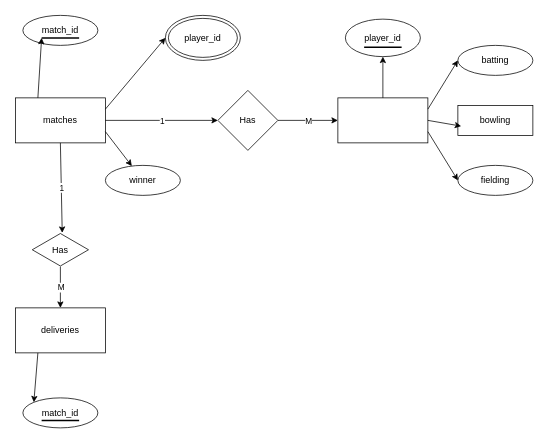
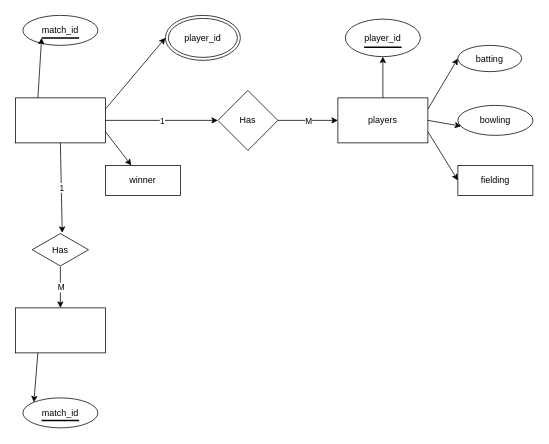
(495, 60) -> (490, 59)
(60, 120) -> none
none -> (383, 120)
(495, 120) -> (495, 120)
(143, 180) -> (143, 180)
(495, 180) -> (495, 180)
(60, 330) -> none
